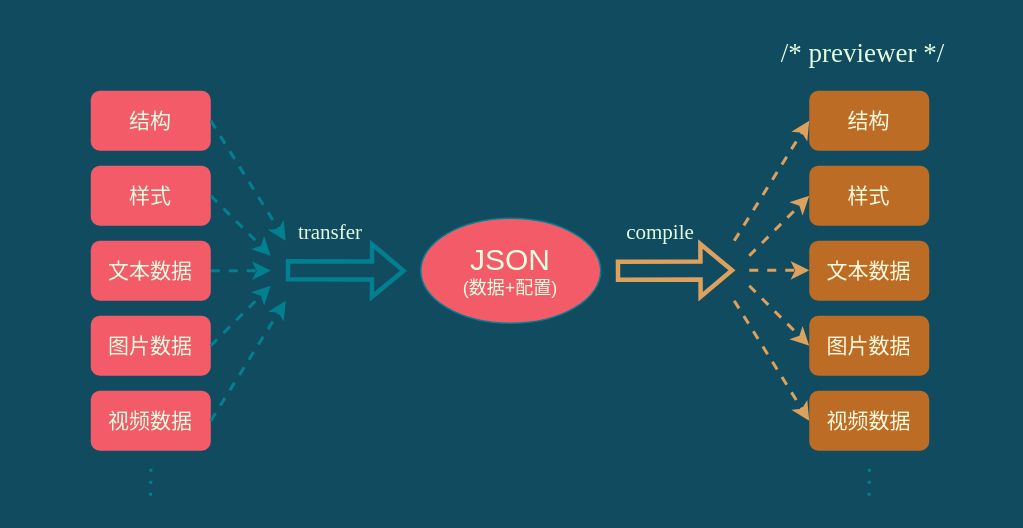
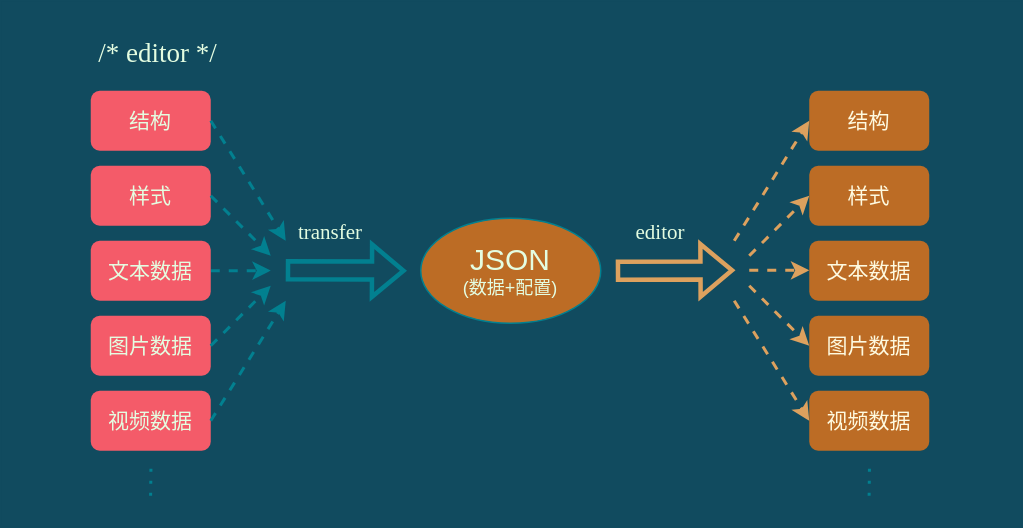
none -> (158, 53)
(863, 53) -> none
(661, 233) -> (661, 233)
(511, 271) -> (511, 271)
